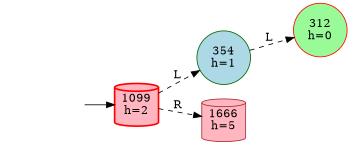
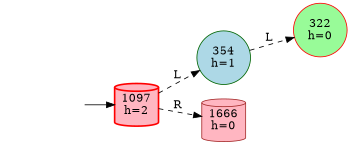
(320, 30) -> (320, 30)
(137, 105) -> (137, 105)
(224, 120) -> (224, 120)
